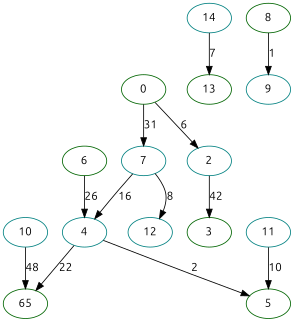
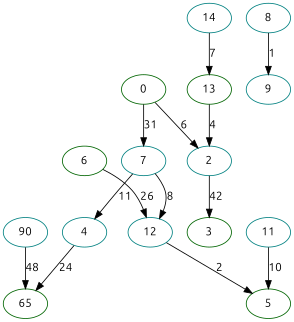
(268, 18) -> (268, 18)
none -> (209, 121)
(85, 192) -> (128, 187)
(125, 197) -> (125, 197)
(25, 232) -> (25, 232)
(172, 267) -> (206, 266)
(66, 268) -> (66, 268)
